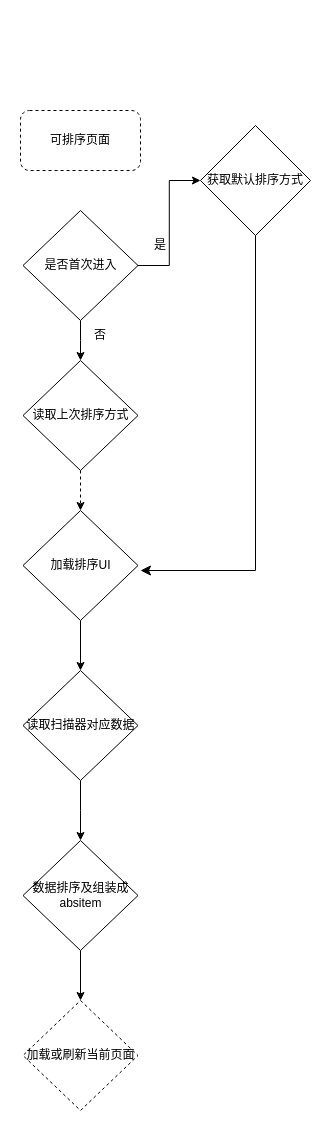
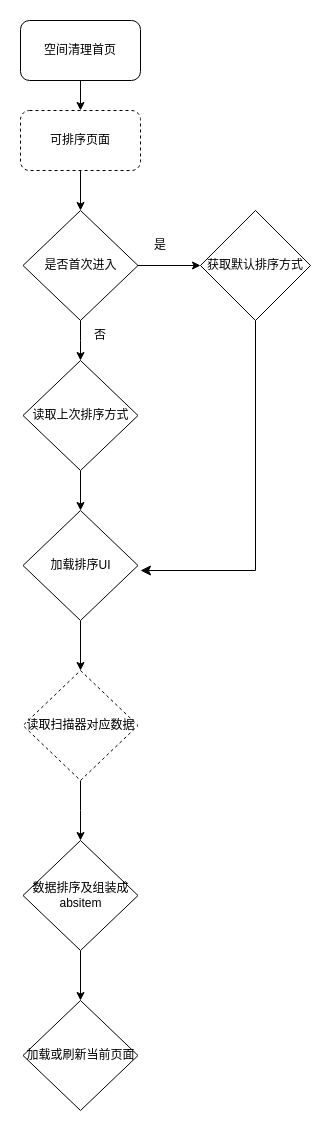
none -> (81, 51)
none -> (81, 92)
(256, 181) -> (256, 266)
none -> (81, 187)
(81, 487) -> (81, 487)
(81, 726) -> (81, 726)
(81, 1056) -> (81, 1056)
